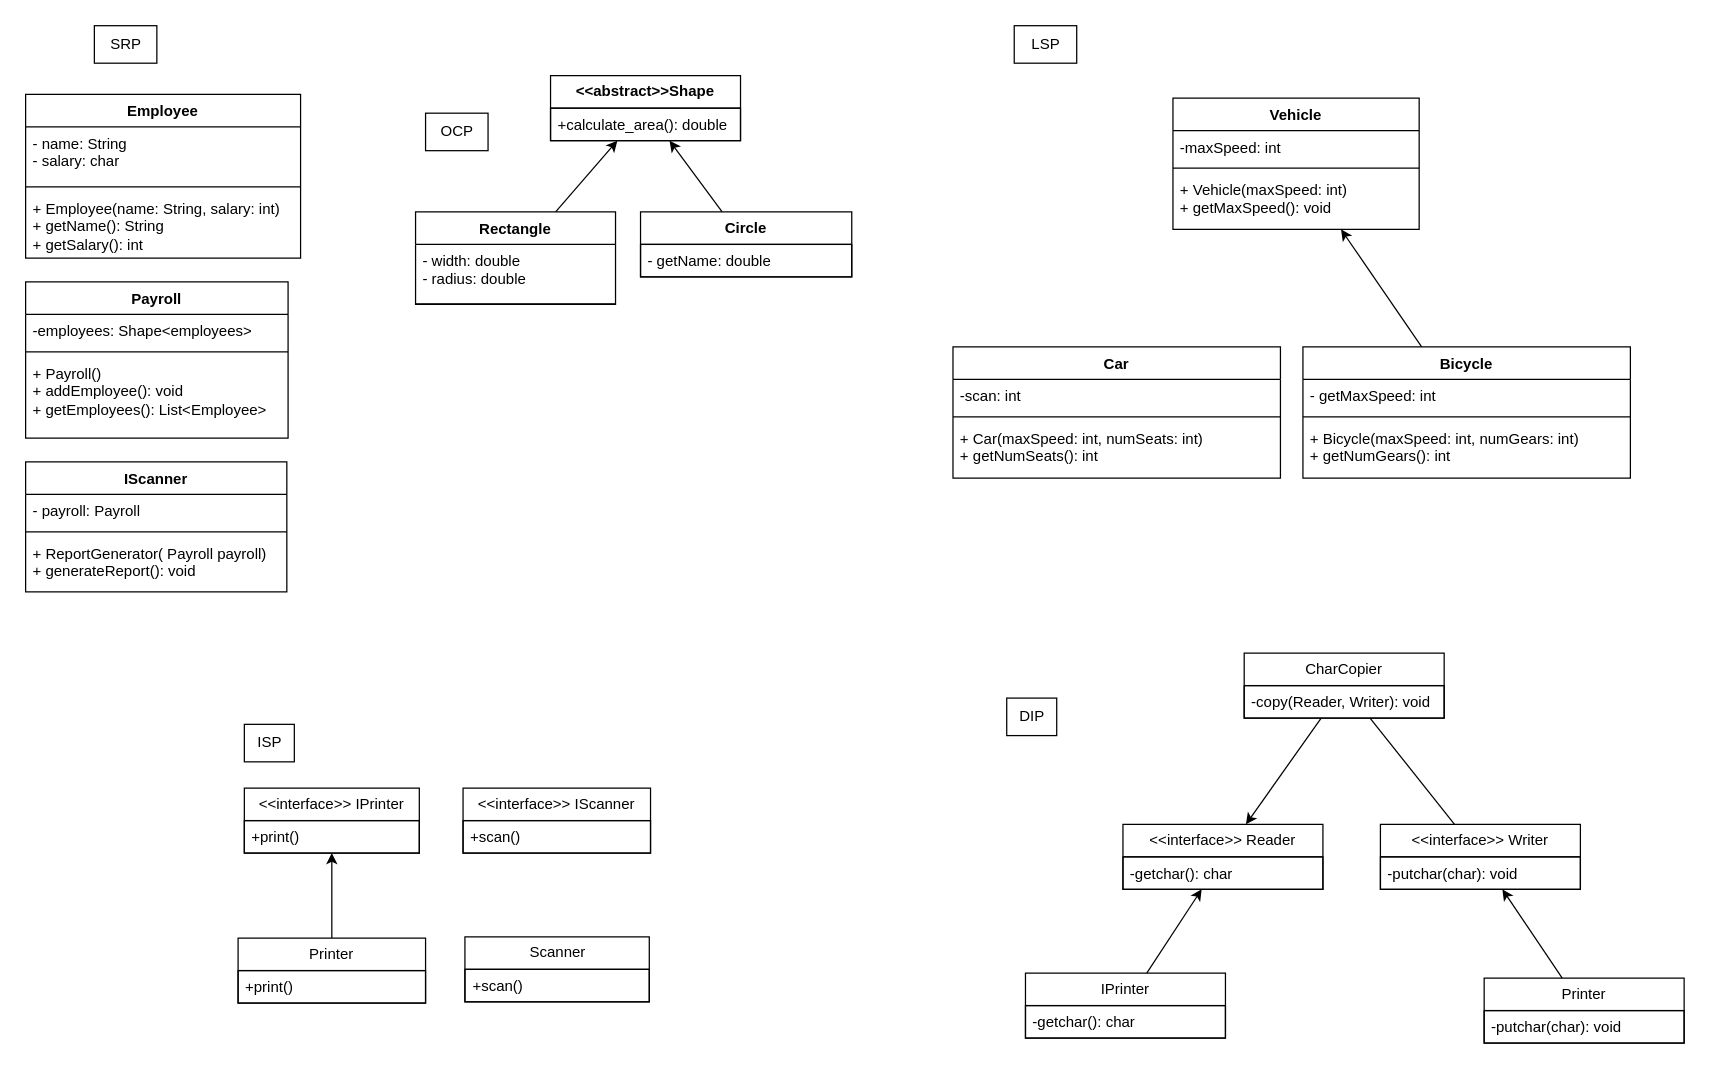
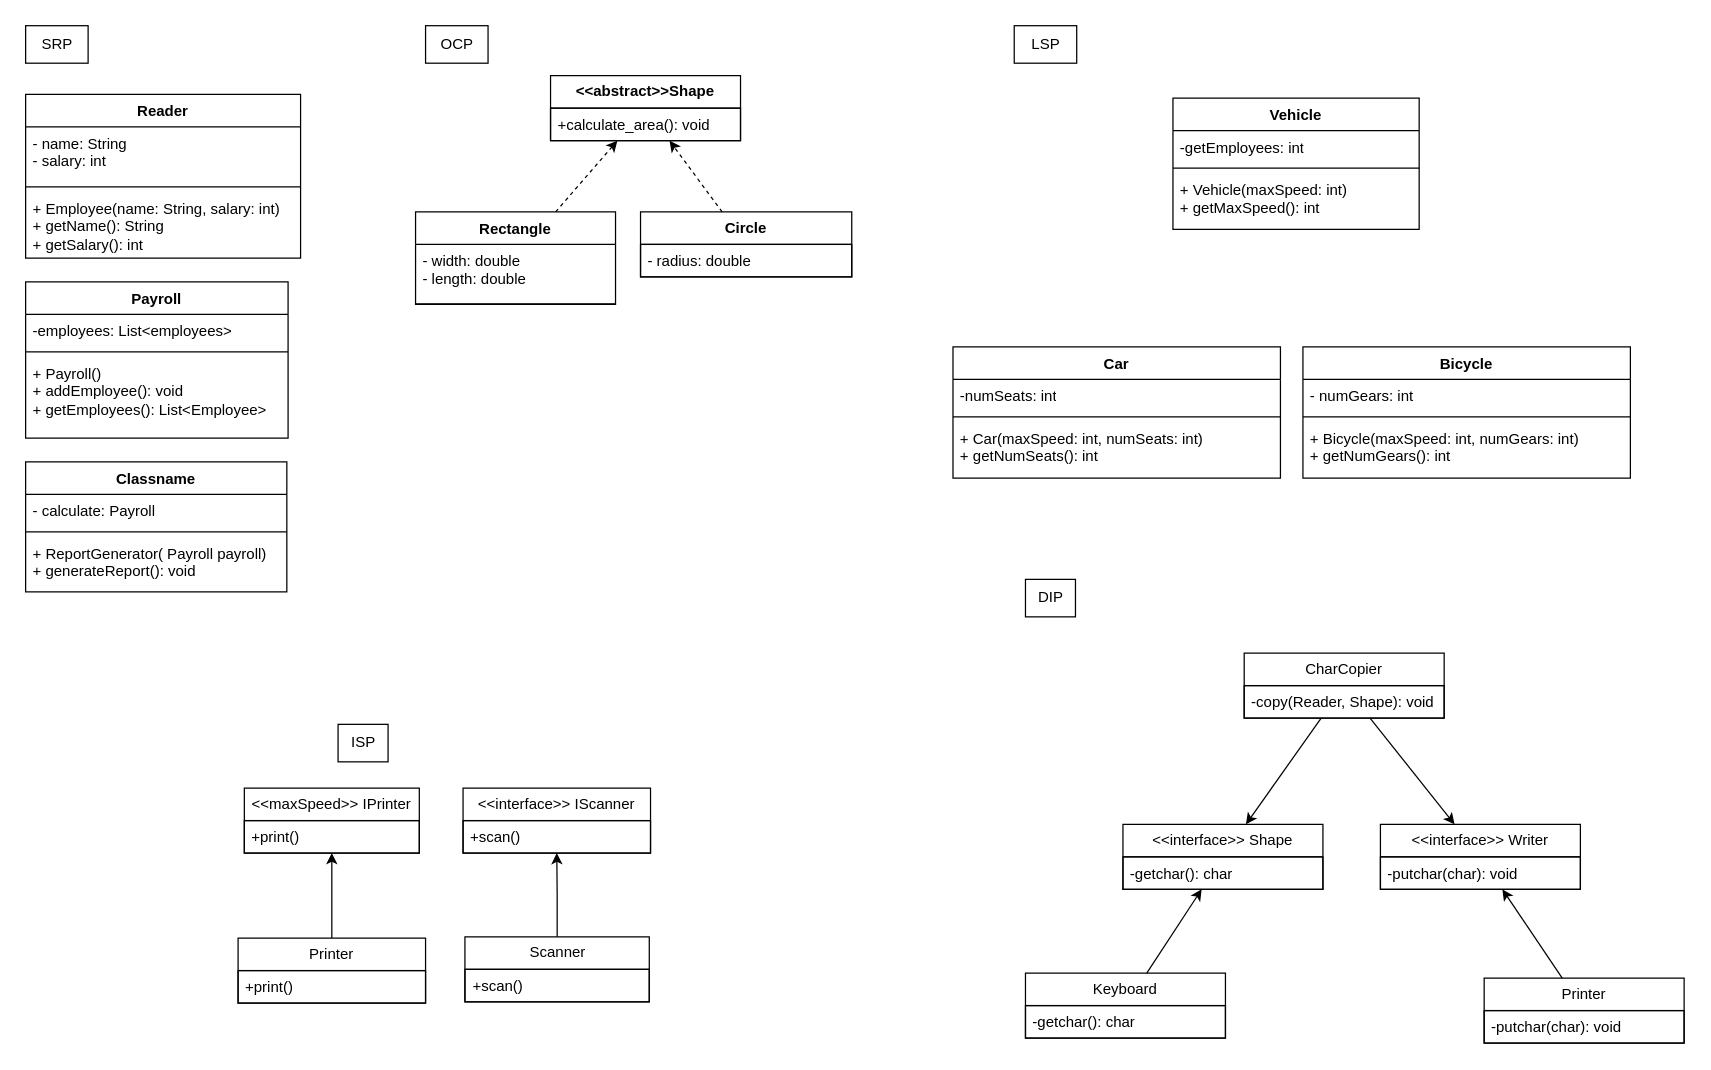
(126, 44) -> (57, 44)
(163, 112) -> (163, 112)
(457, 132) -> (457, 44)
(647, 135) -> (645, 126)
(1234, 148) -> (1248, 148)
(84, 154) -> (84, 154)
(584, 179) -> (584, 179)
(699, 180) -> (699, 180)
(1270, 200) -> (1270, 200)
(712, 262) -> (706, 262)
(481, 271) -> (481, 271)
(1384, 291) -> none
(143, 332) -> (137, 332)
(997, 397) -> (1014, 397)
(1378, 397) -> (1366, 397)
(156, 480) -> (156, 480)
(95, 512) -> (103, 512)
(1346, 712) -> (1346, 712)
(1032, 717) -> (1051, 598)
(269, 743) -> (363, 743)
(332, 804) -> (332, 804)
(1450, 819) -> (1449, 817)
(1223, 841) -> (1223, 841)
none -> (557, 898)
(1126, 989) -> (1126, 989)
